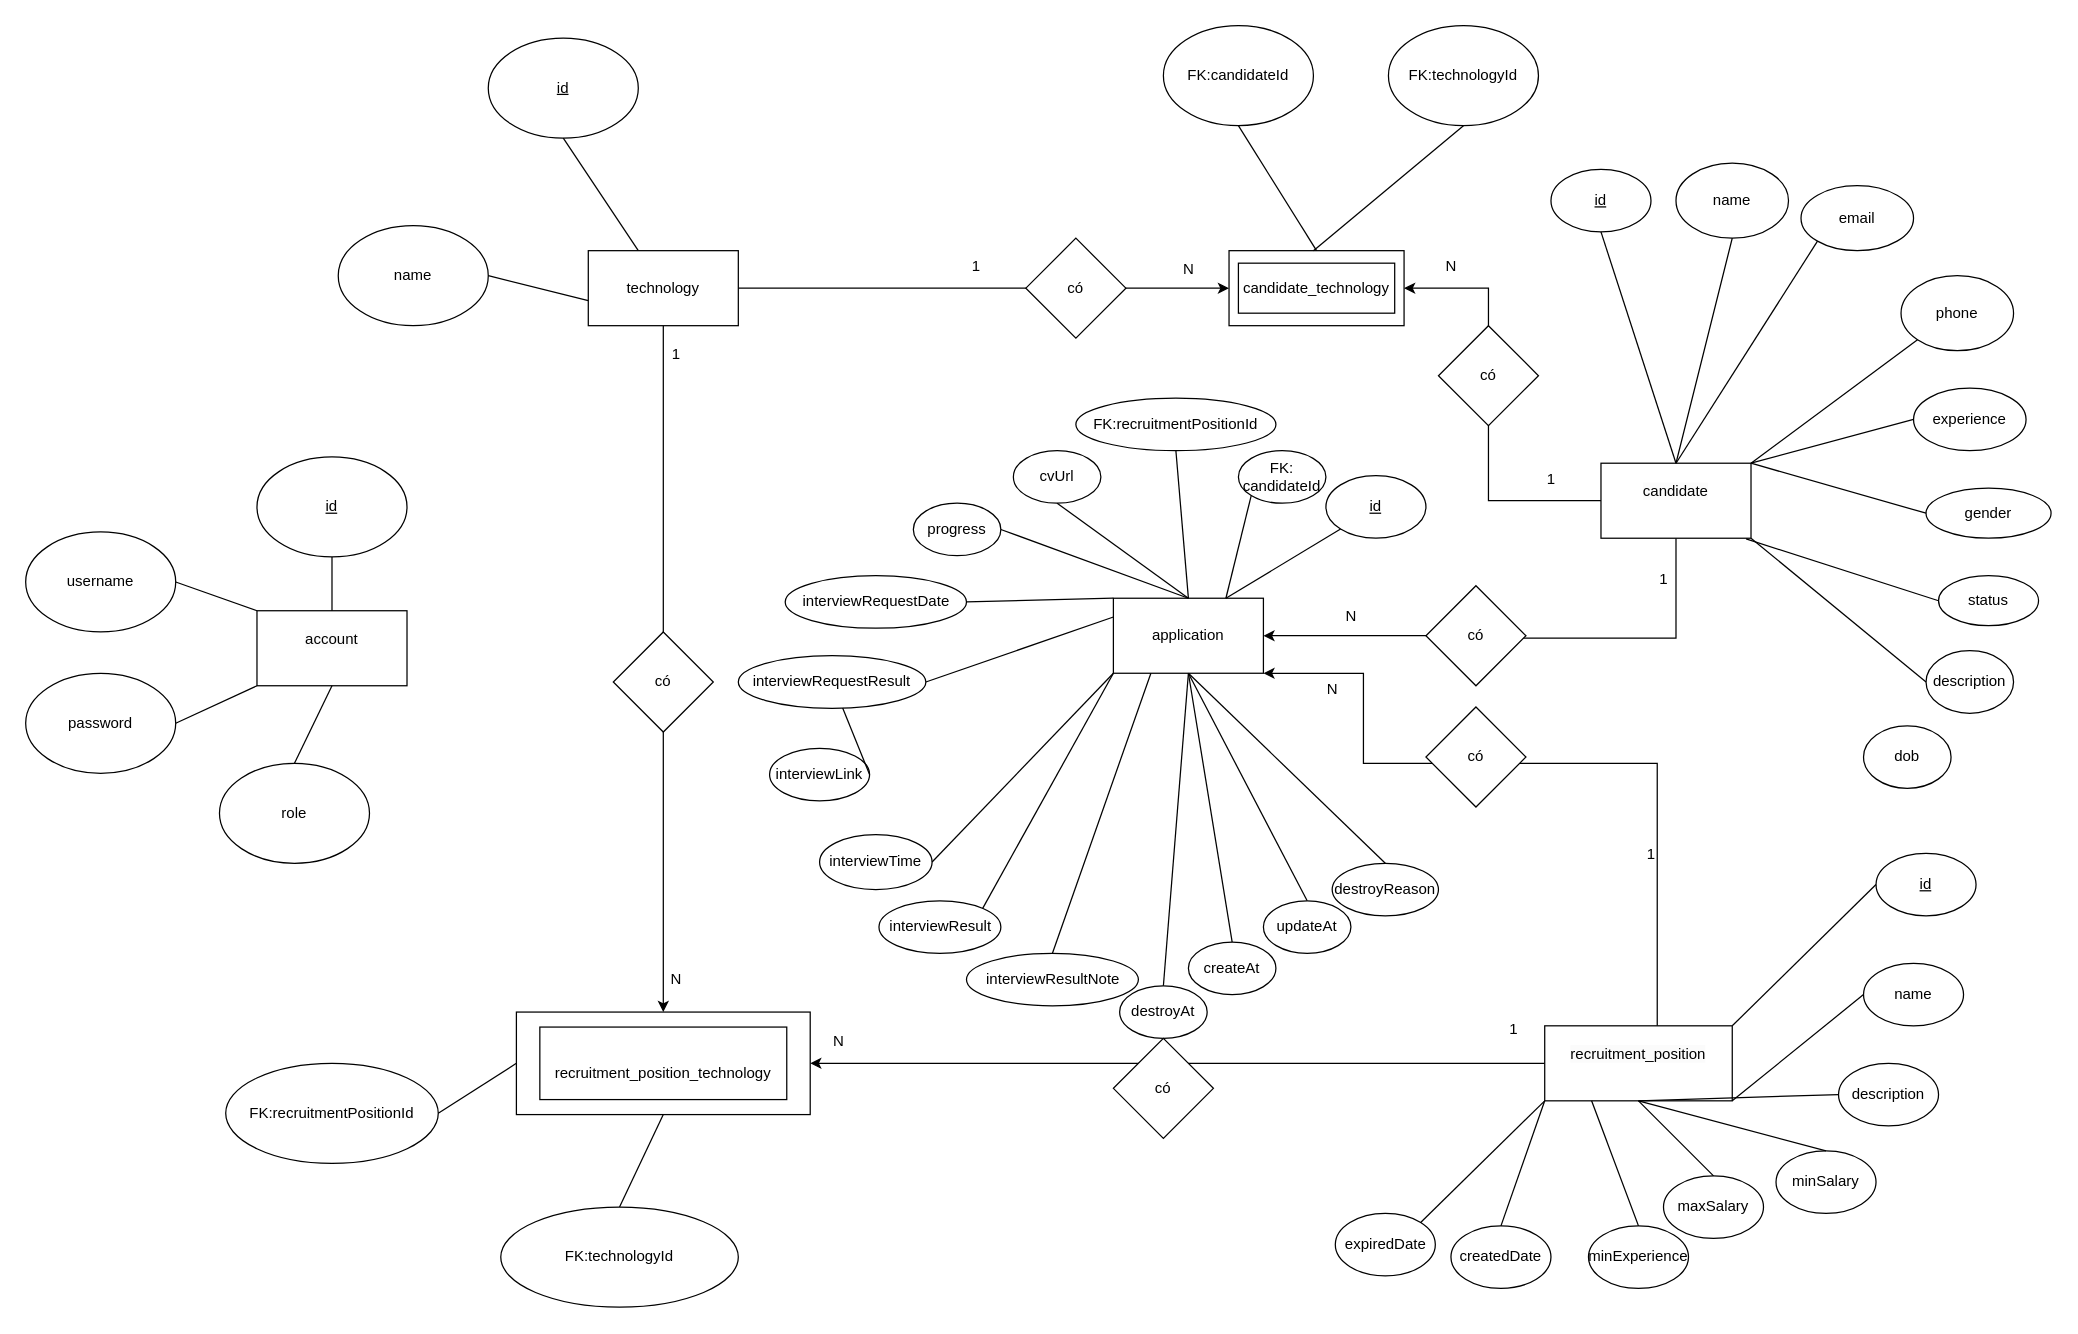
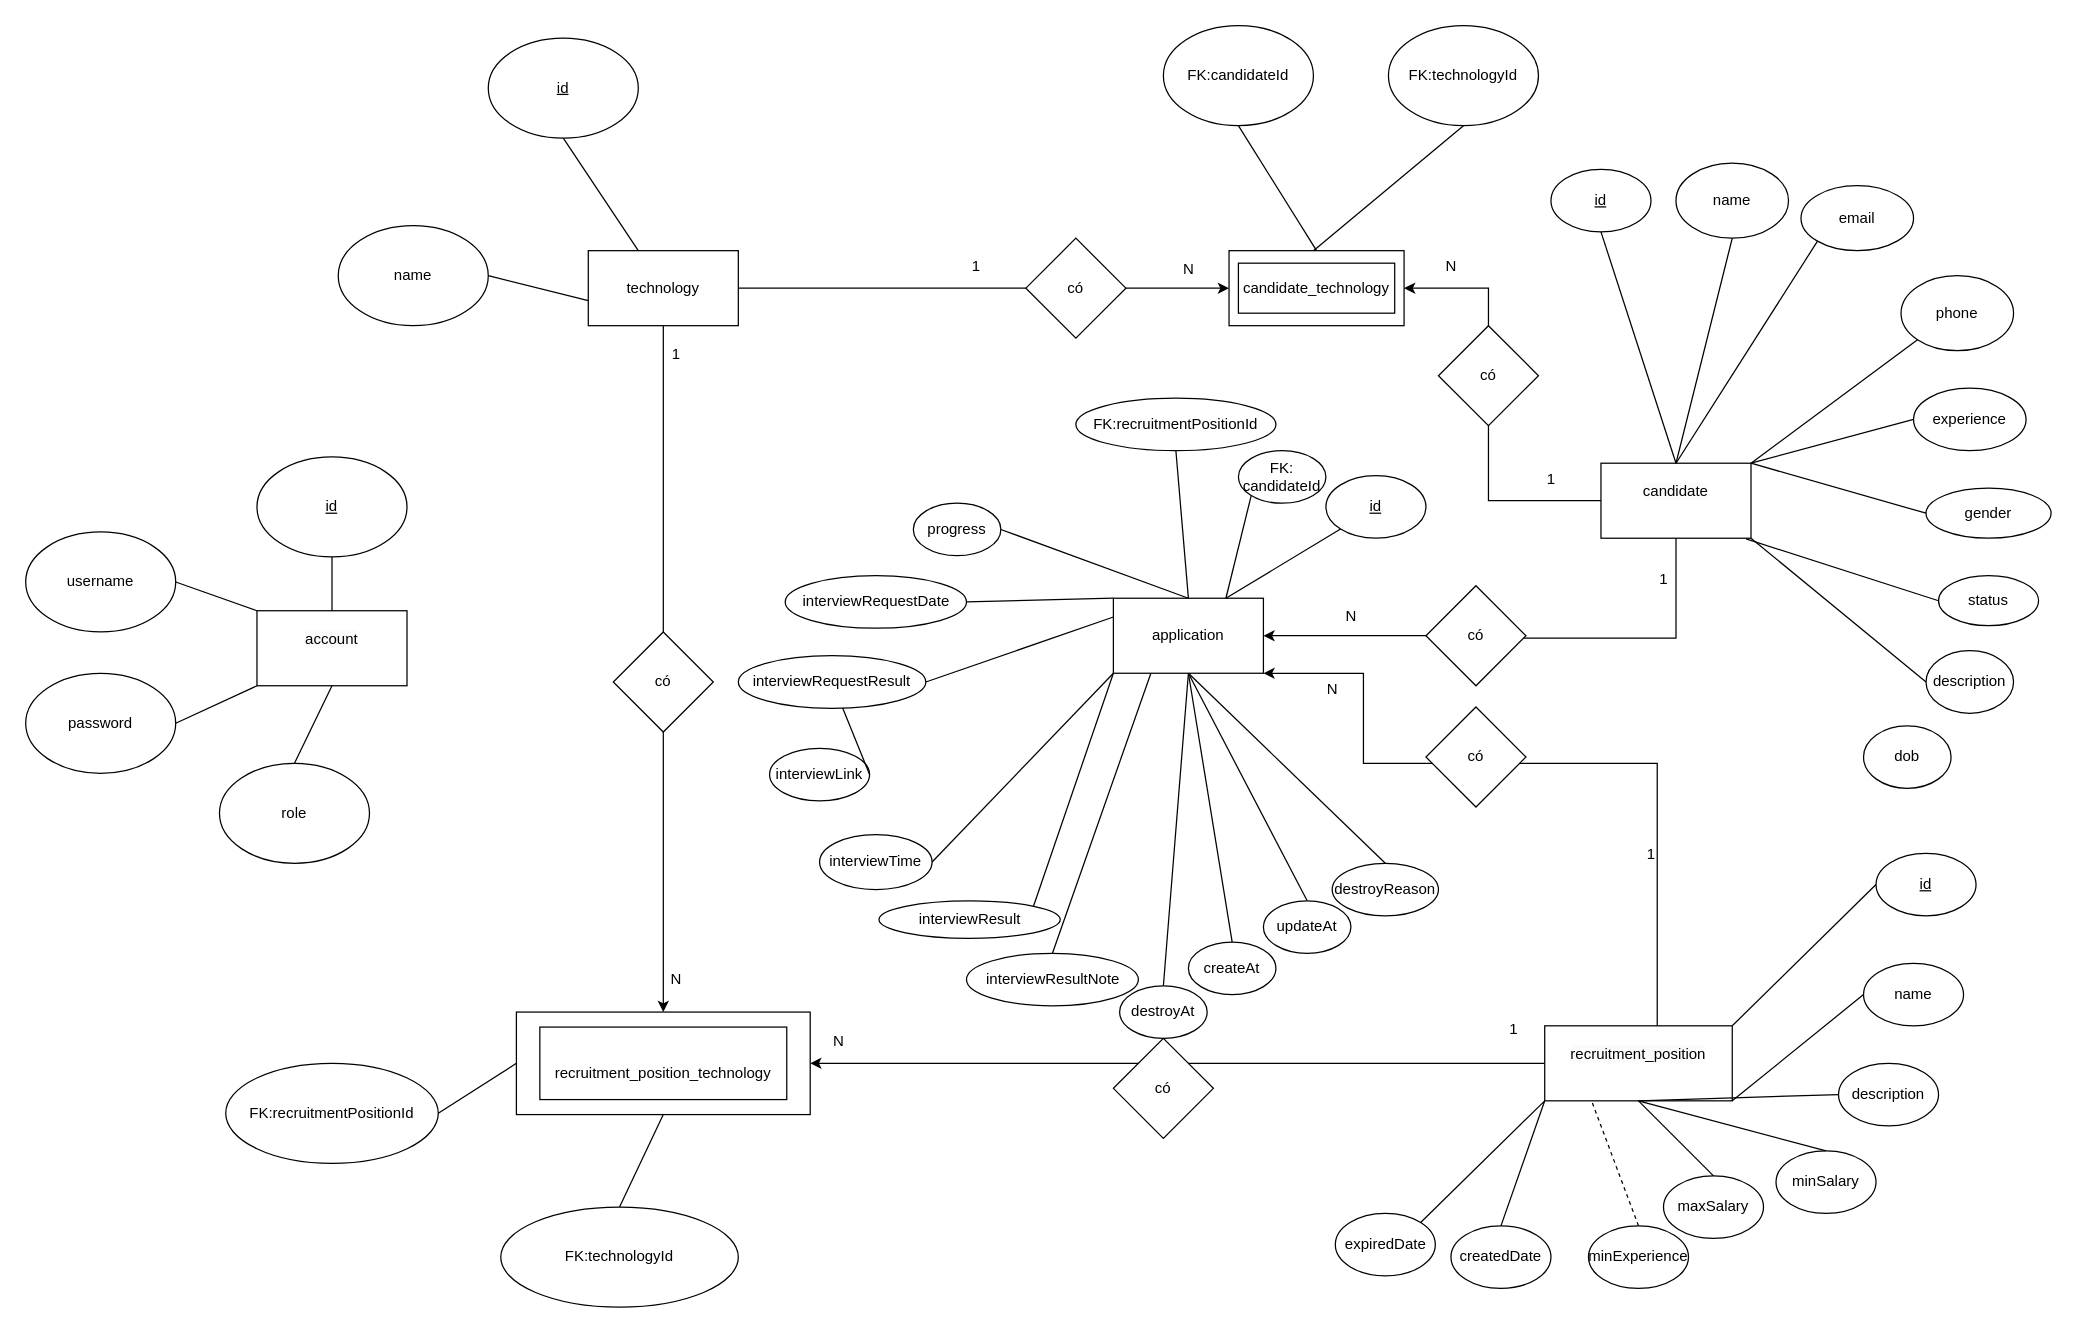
(1057, 477) -> none
(1119, 548) -> none
(940, 927) -> (969, 919)
(1614, 1162) -> (1614, 1162)
